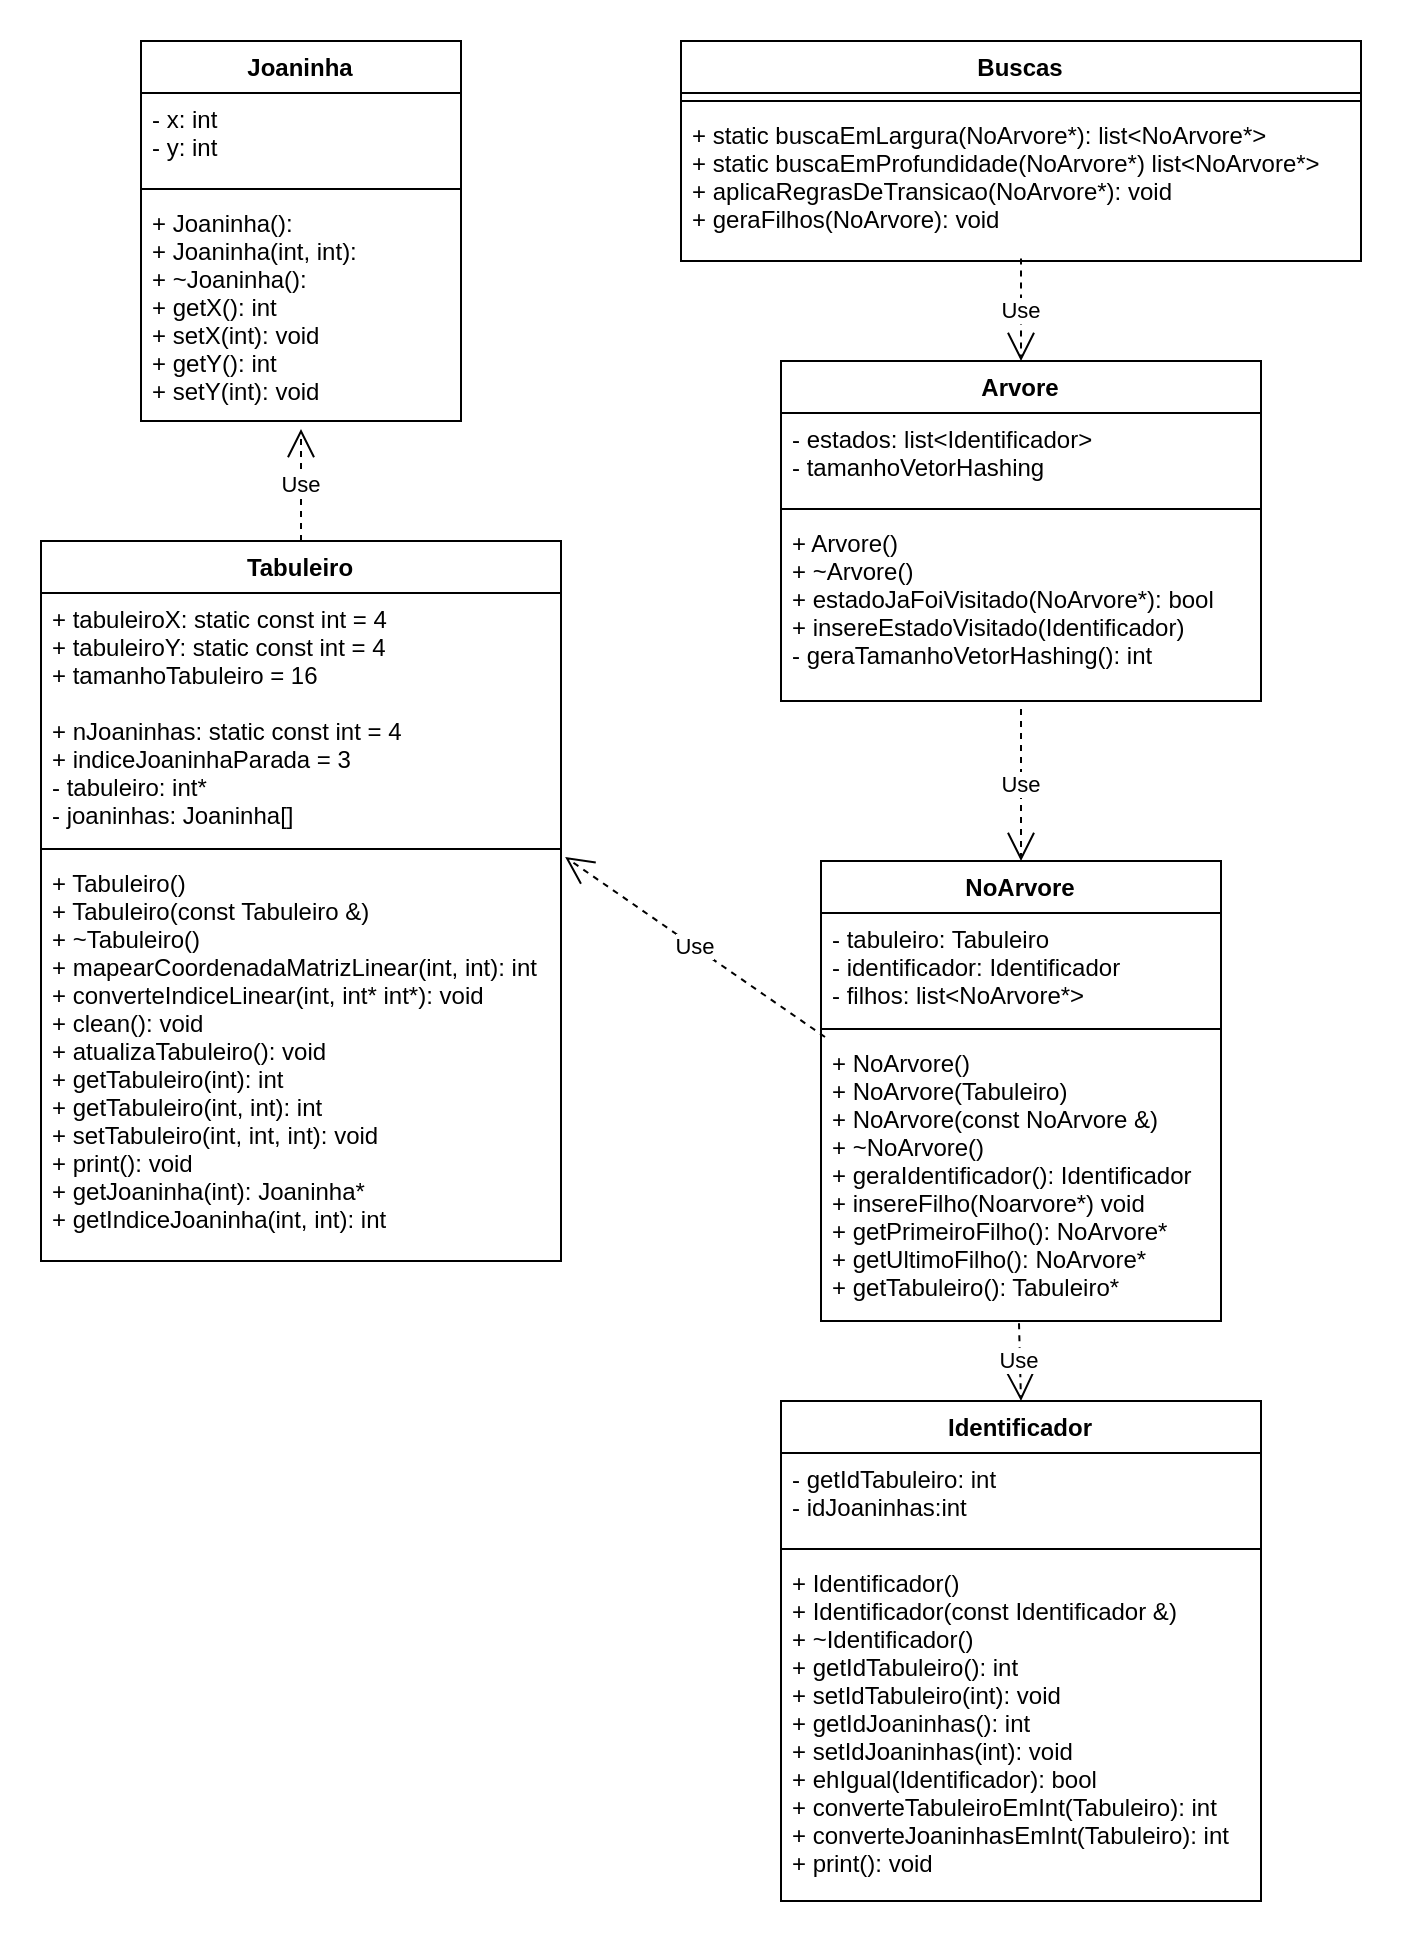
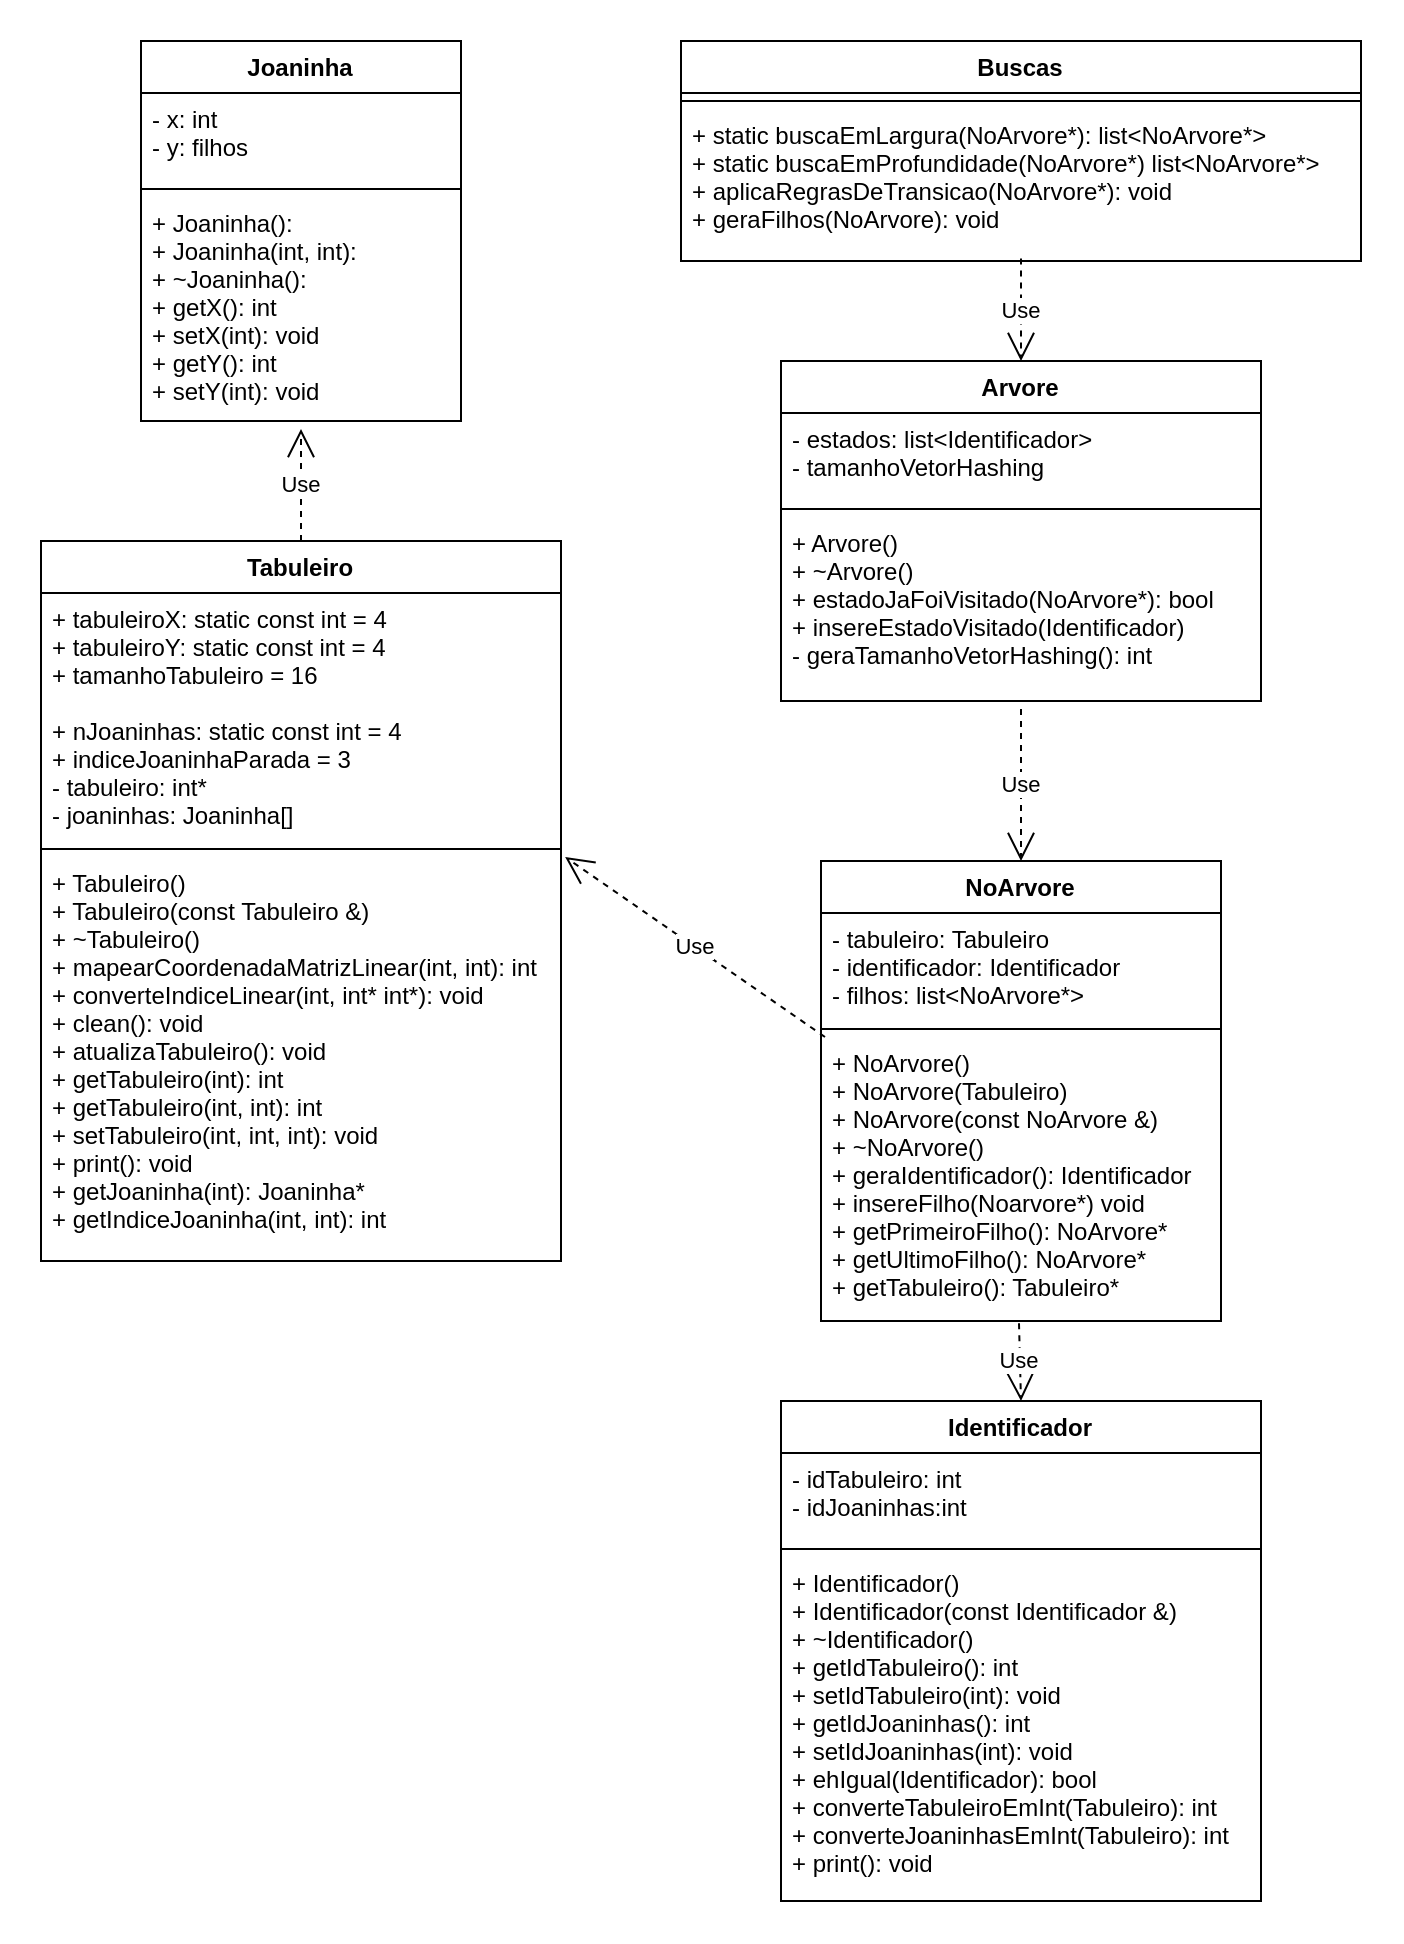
(193, 120) -> (193, 120)
(914, 1480) -> (891, 1480)
